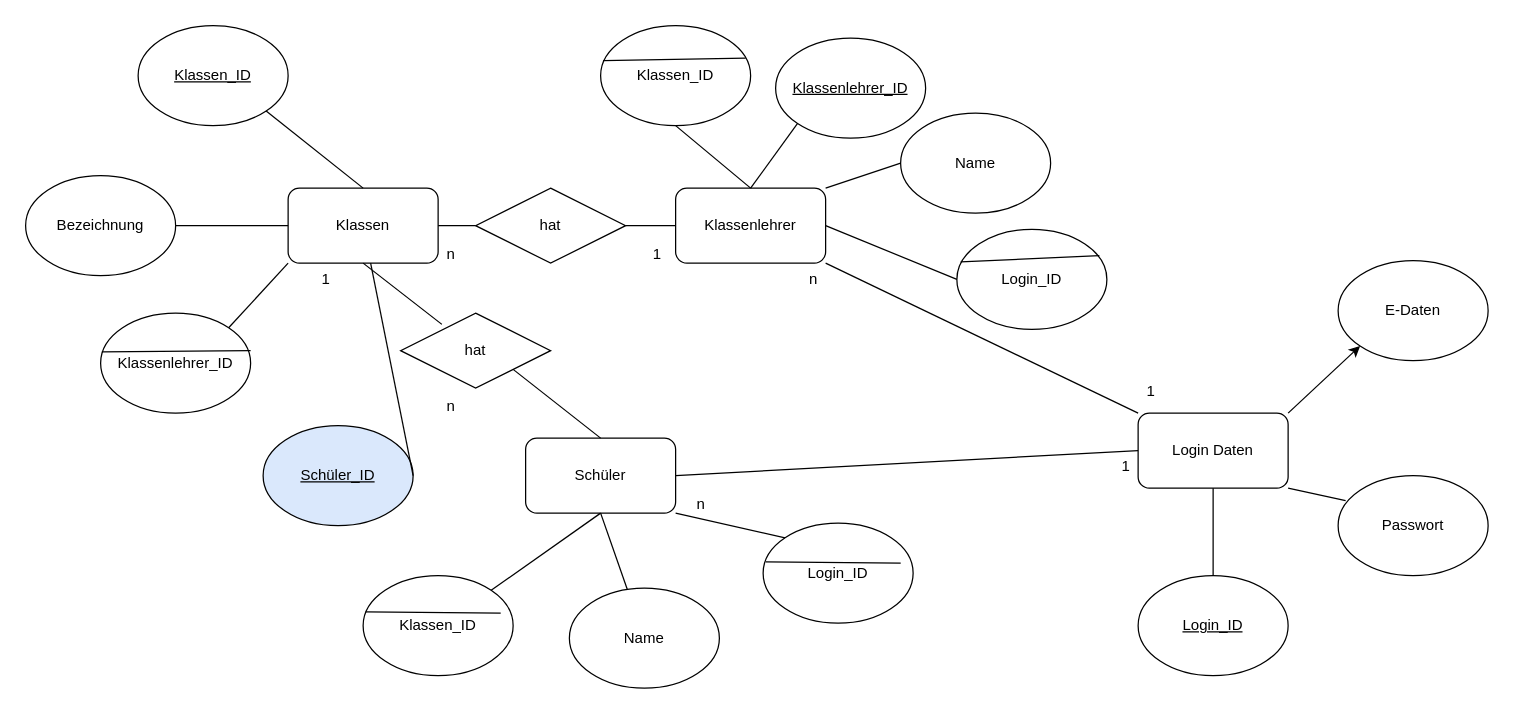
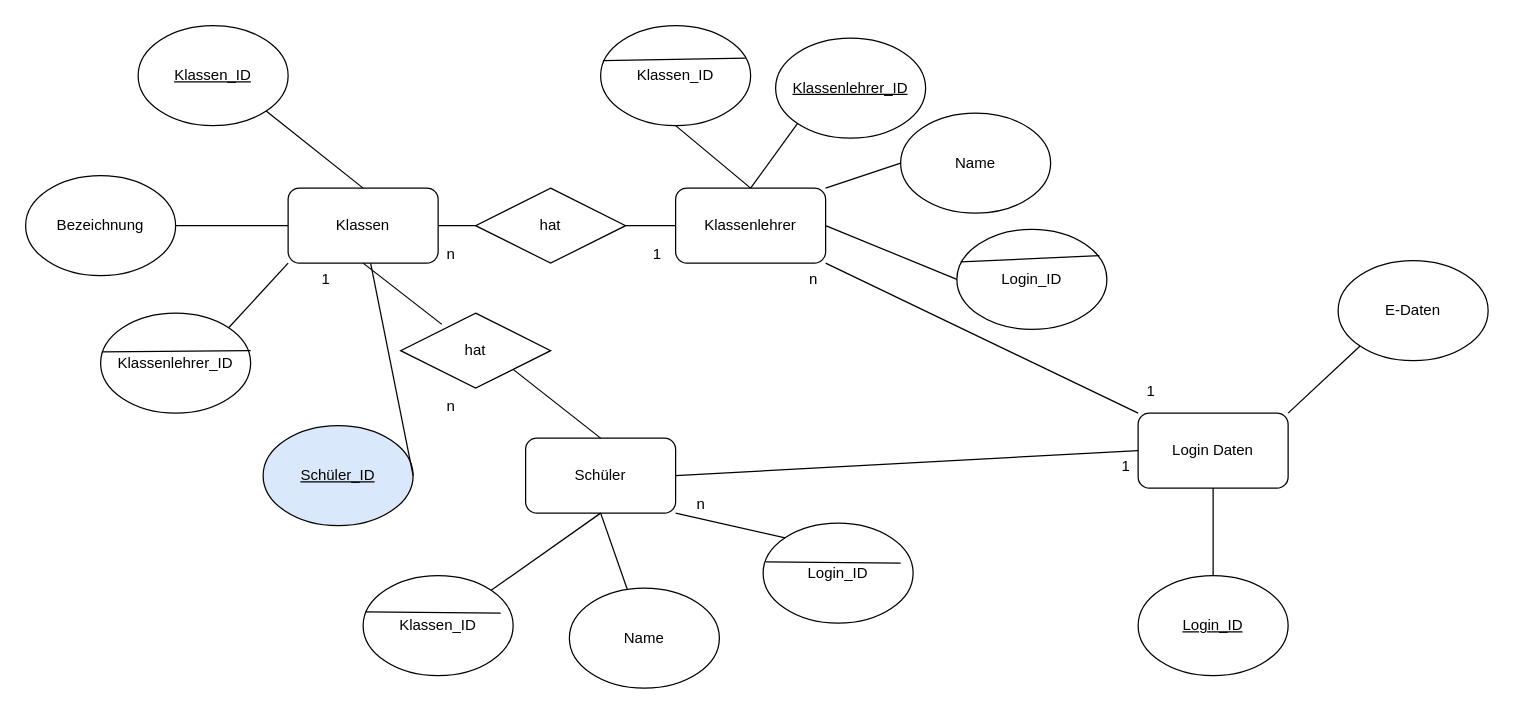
(1353, 353) -> (1356, 350)
(1317, 494) -> none
(1413, 526) -> none
